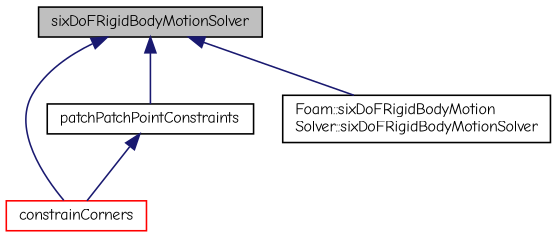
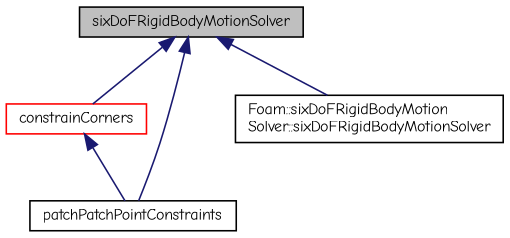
(108, 174) -> (109, 174)
